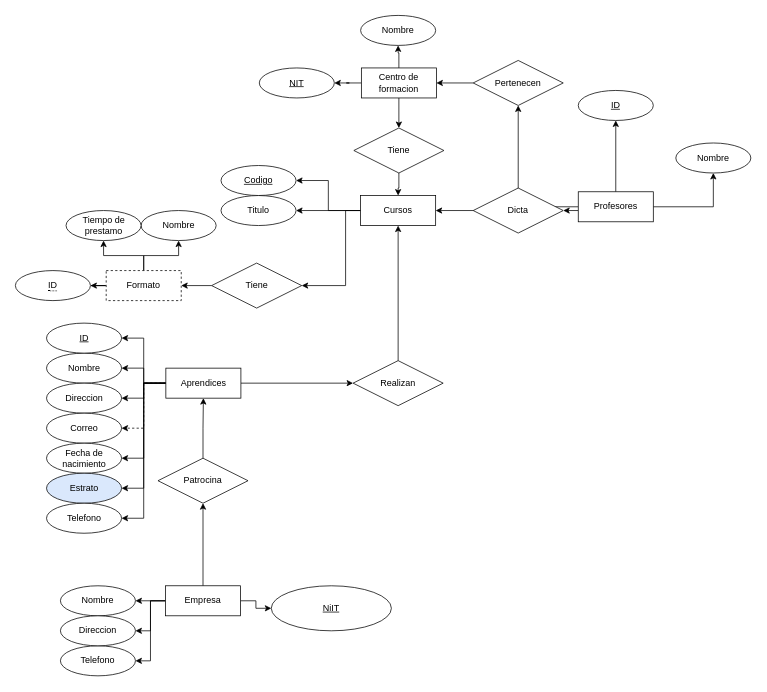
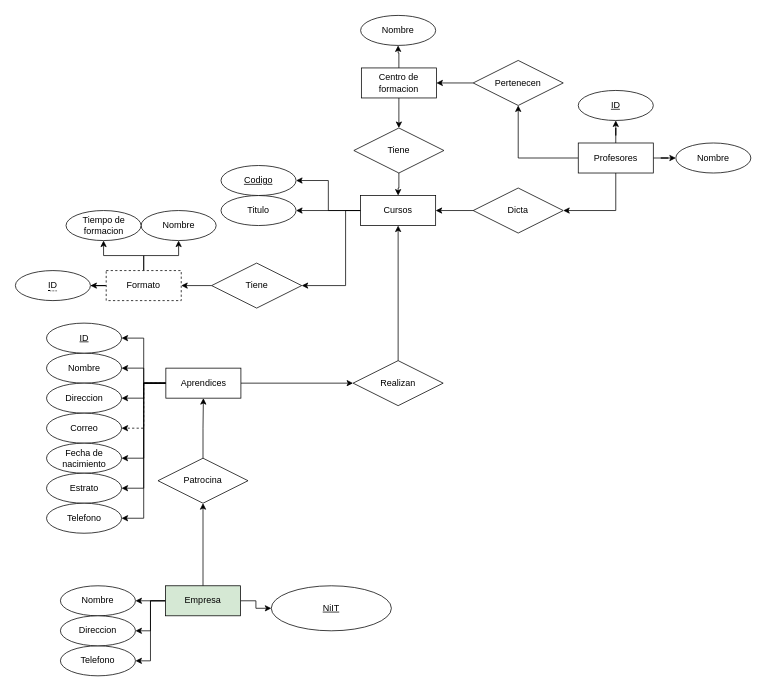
(297, 83) -> none
(348, 83) -> none
(615, 207) -> (615, 158)
(104, 225) -> (104, 225)
(84, 488) -> (84, 488)
(203, 600) -> (203, 600)
